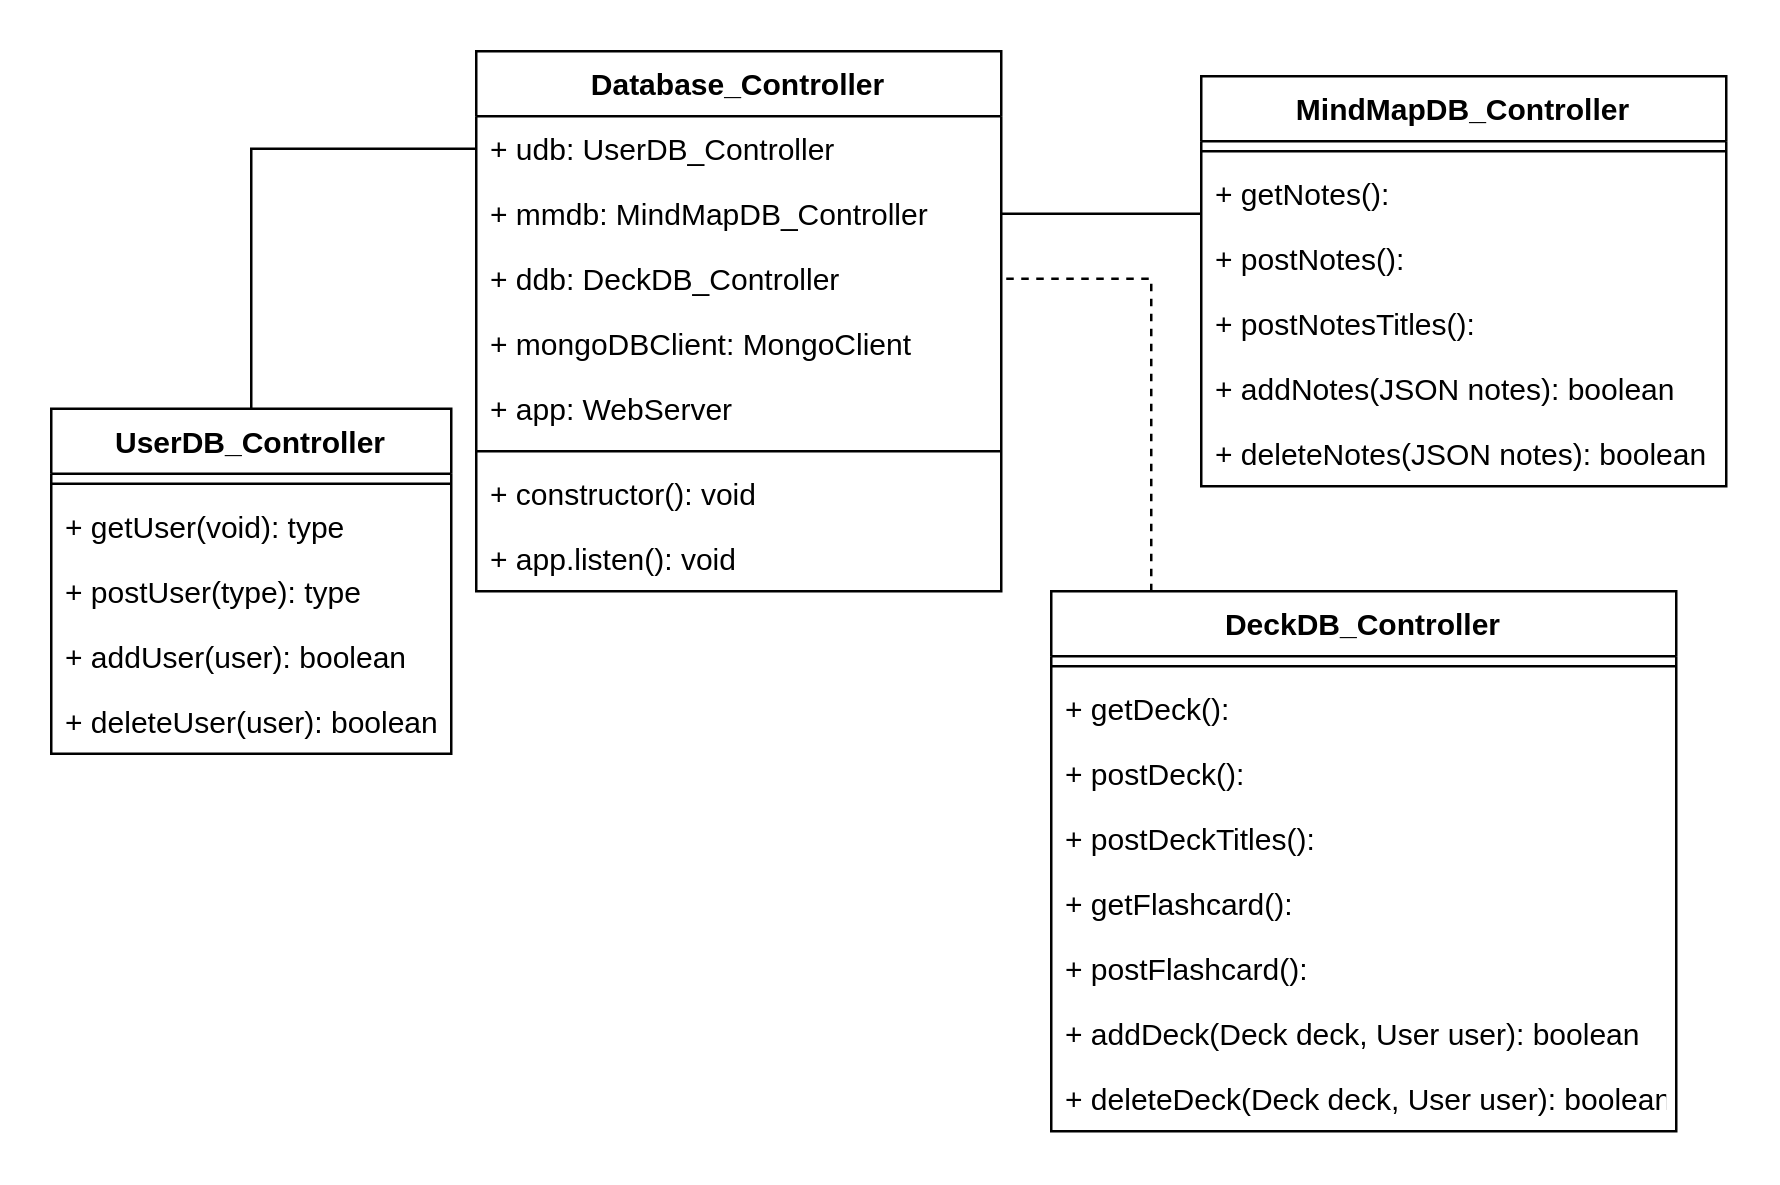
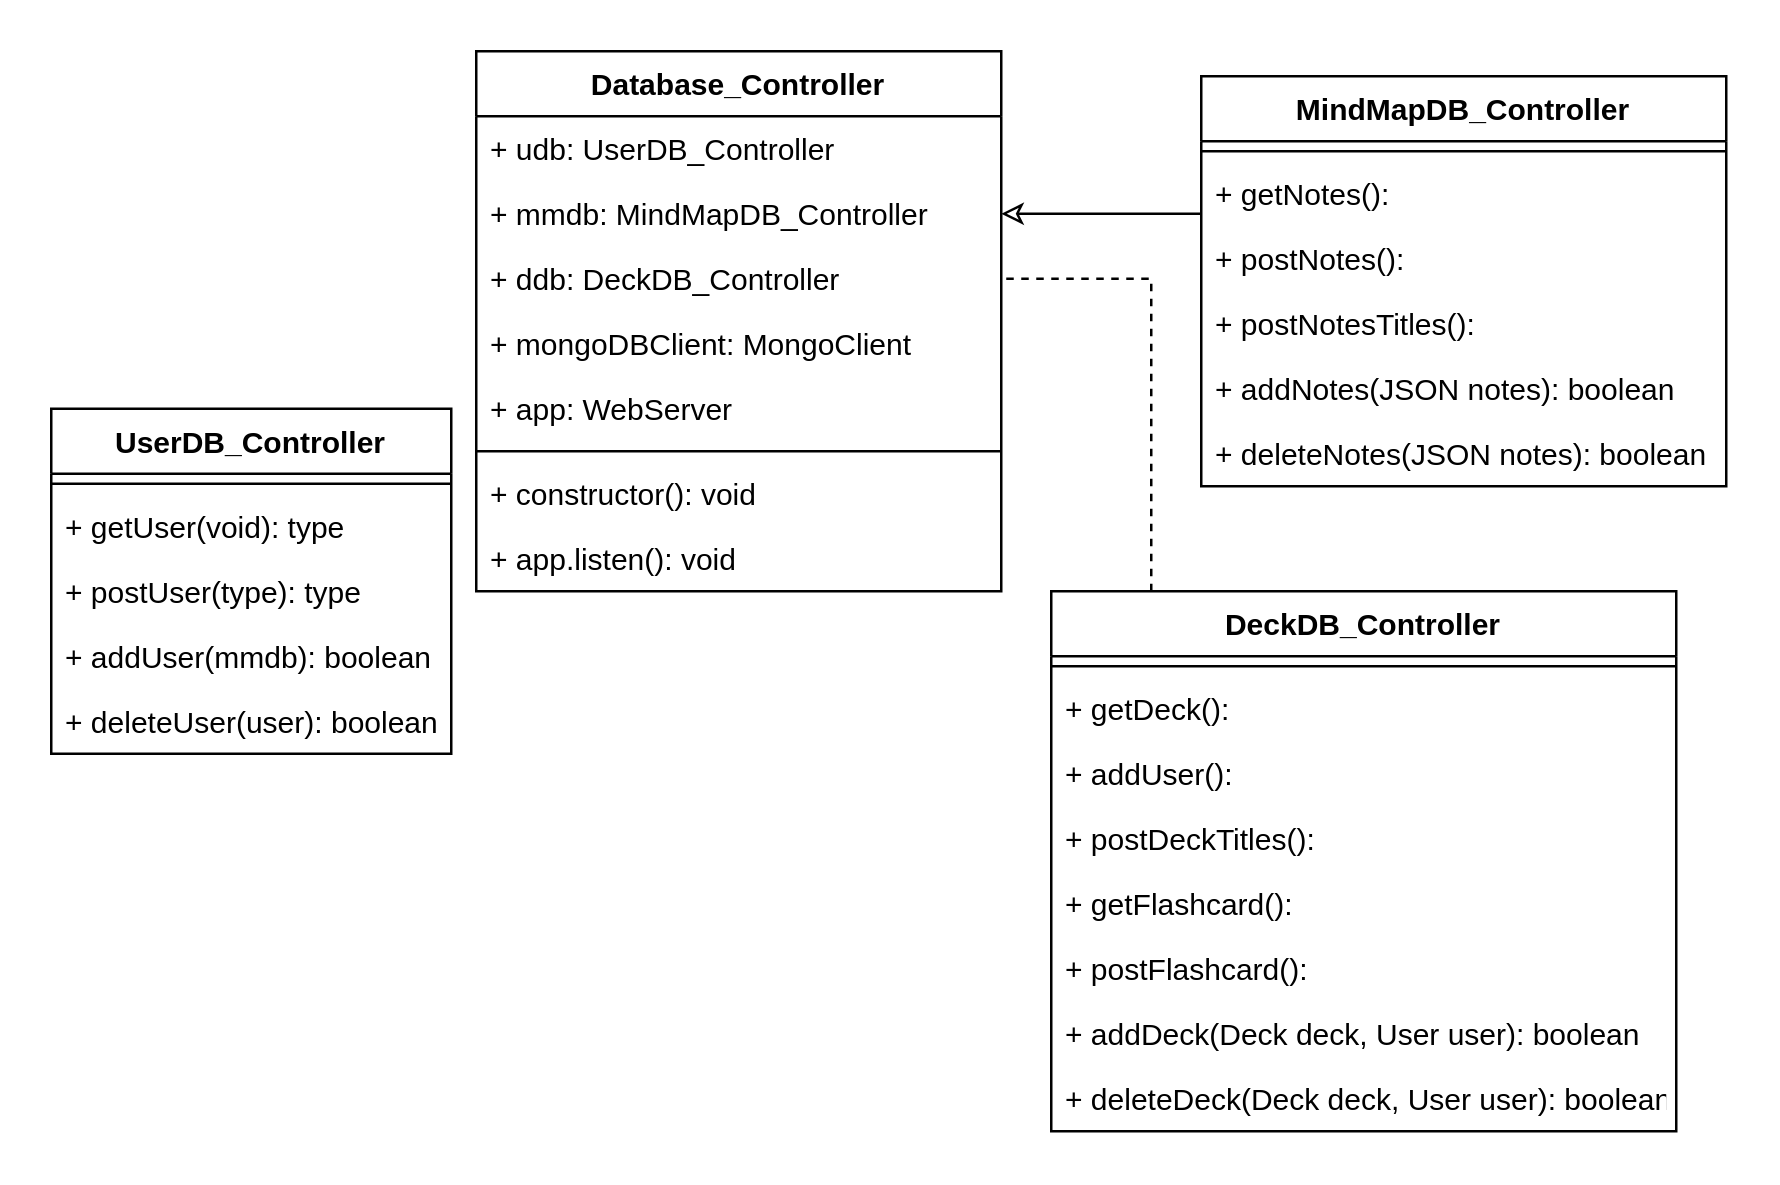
(251, 168) -> none
(1013, 214) -> (1019, 214)
(251, 658) -> (251, 658)
(1166, 775) -> (1158, 775)
